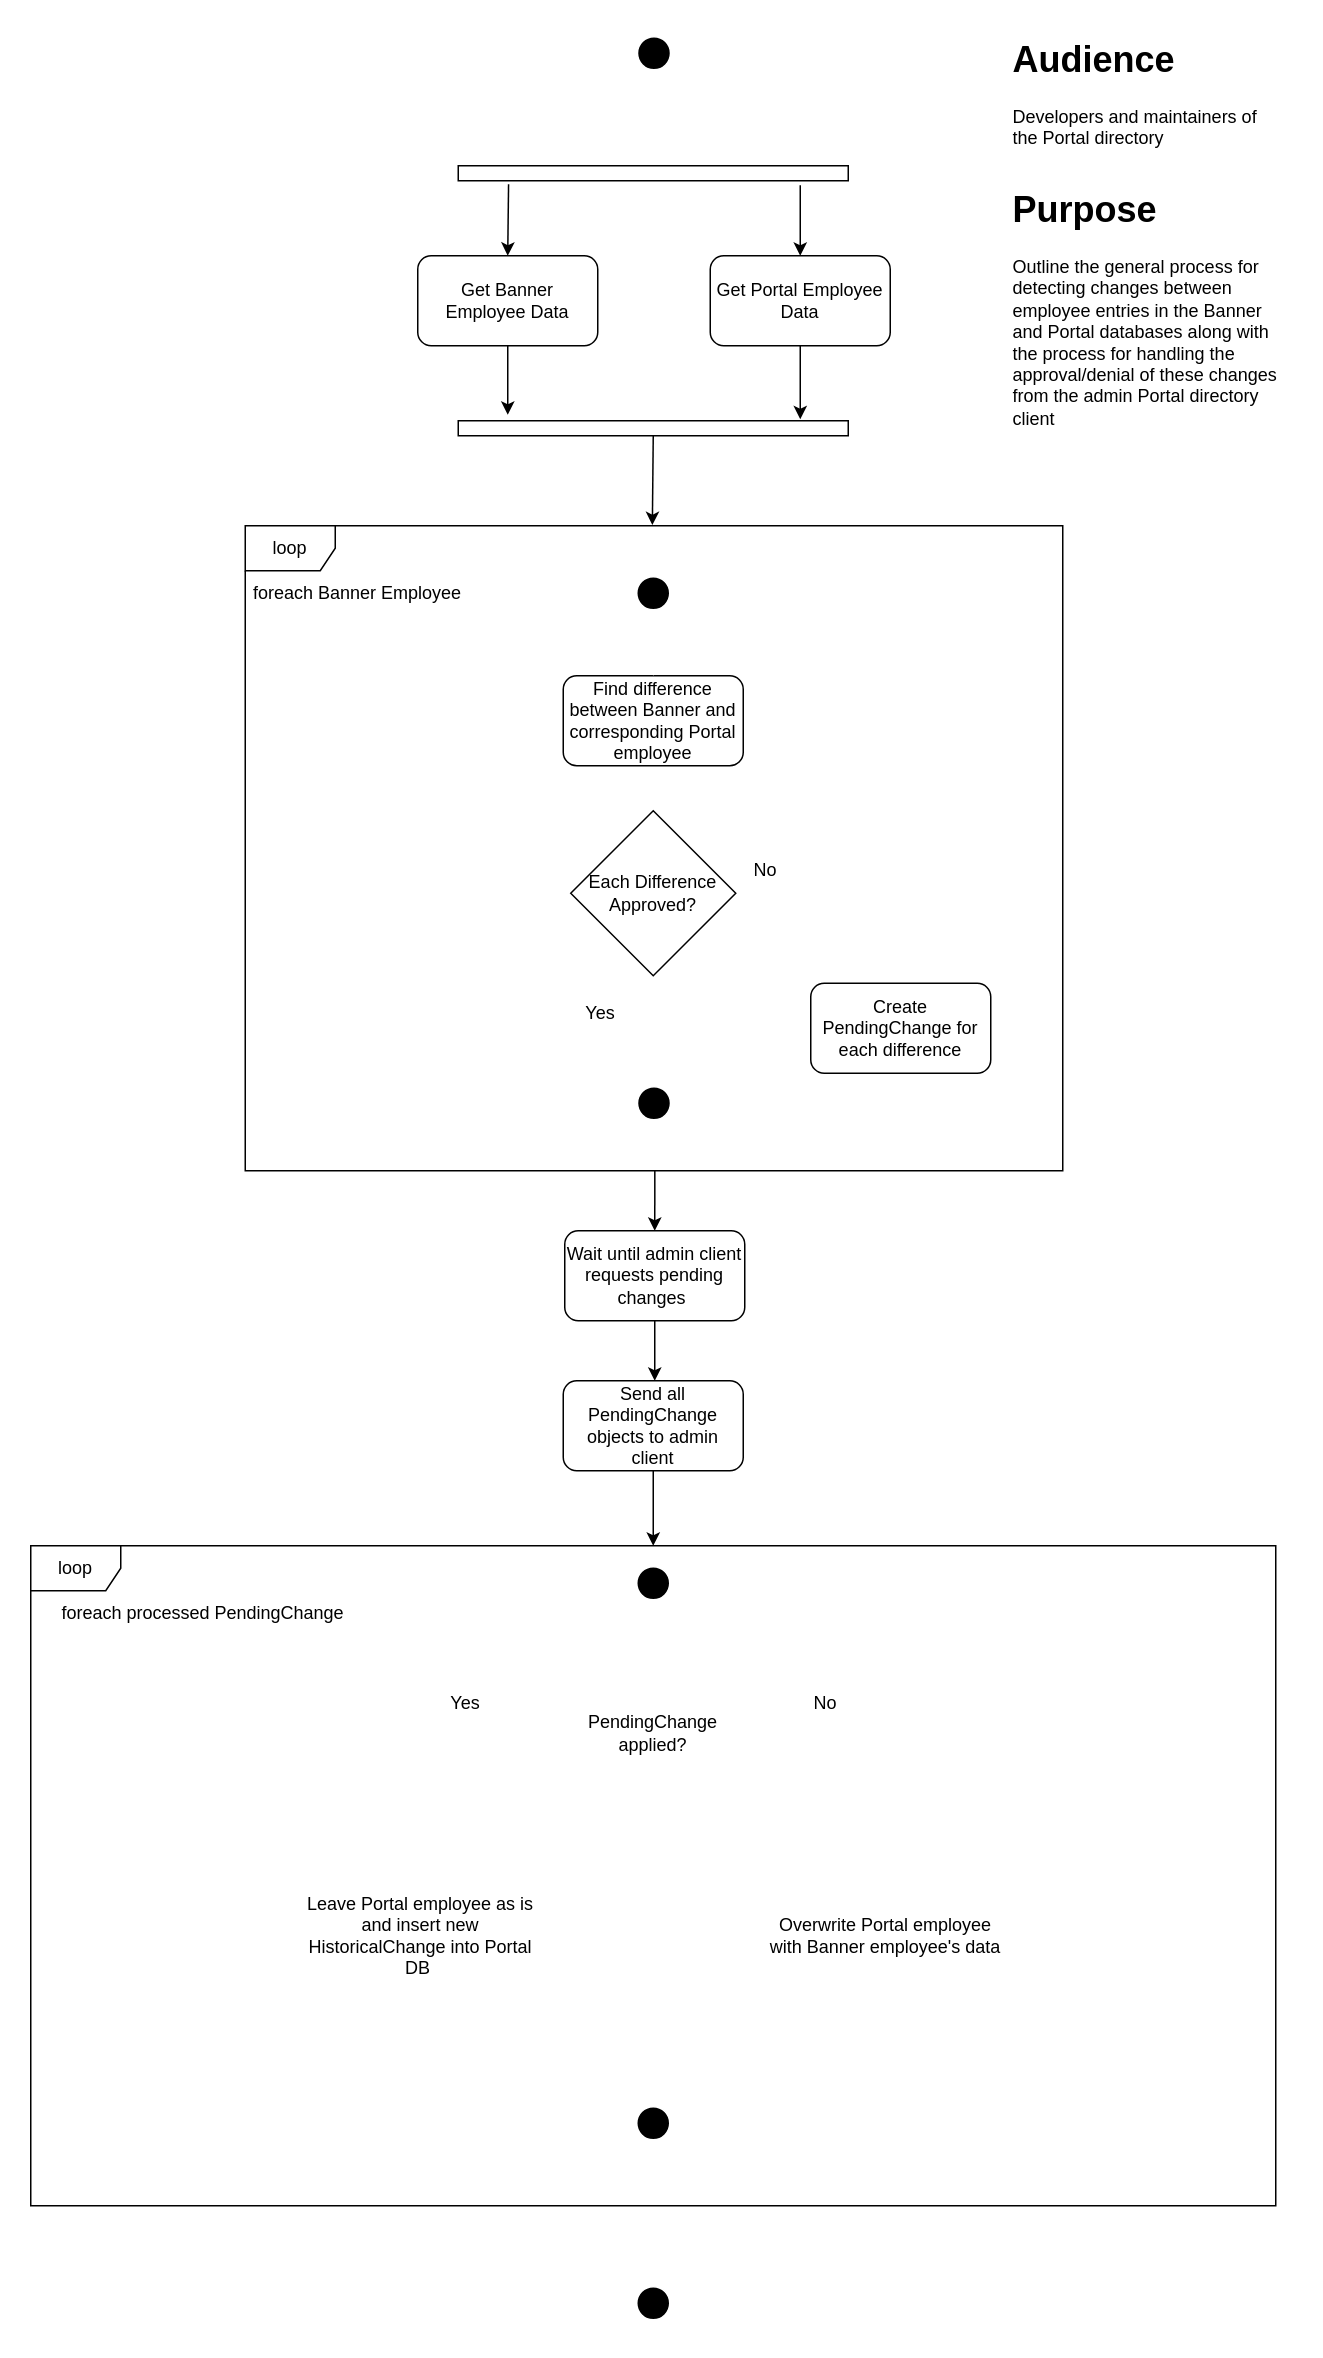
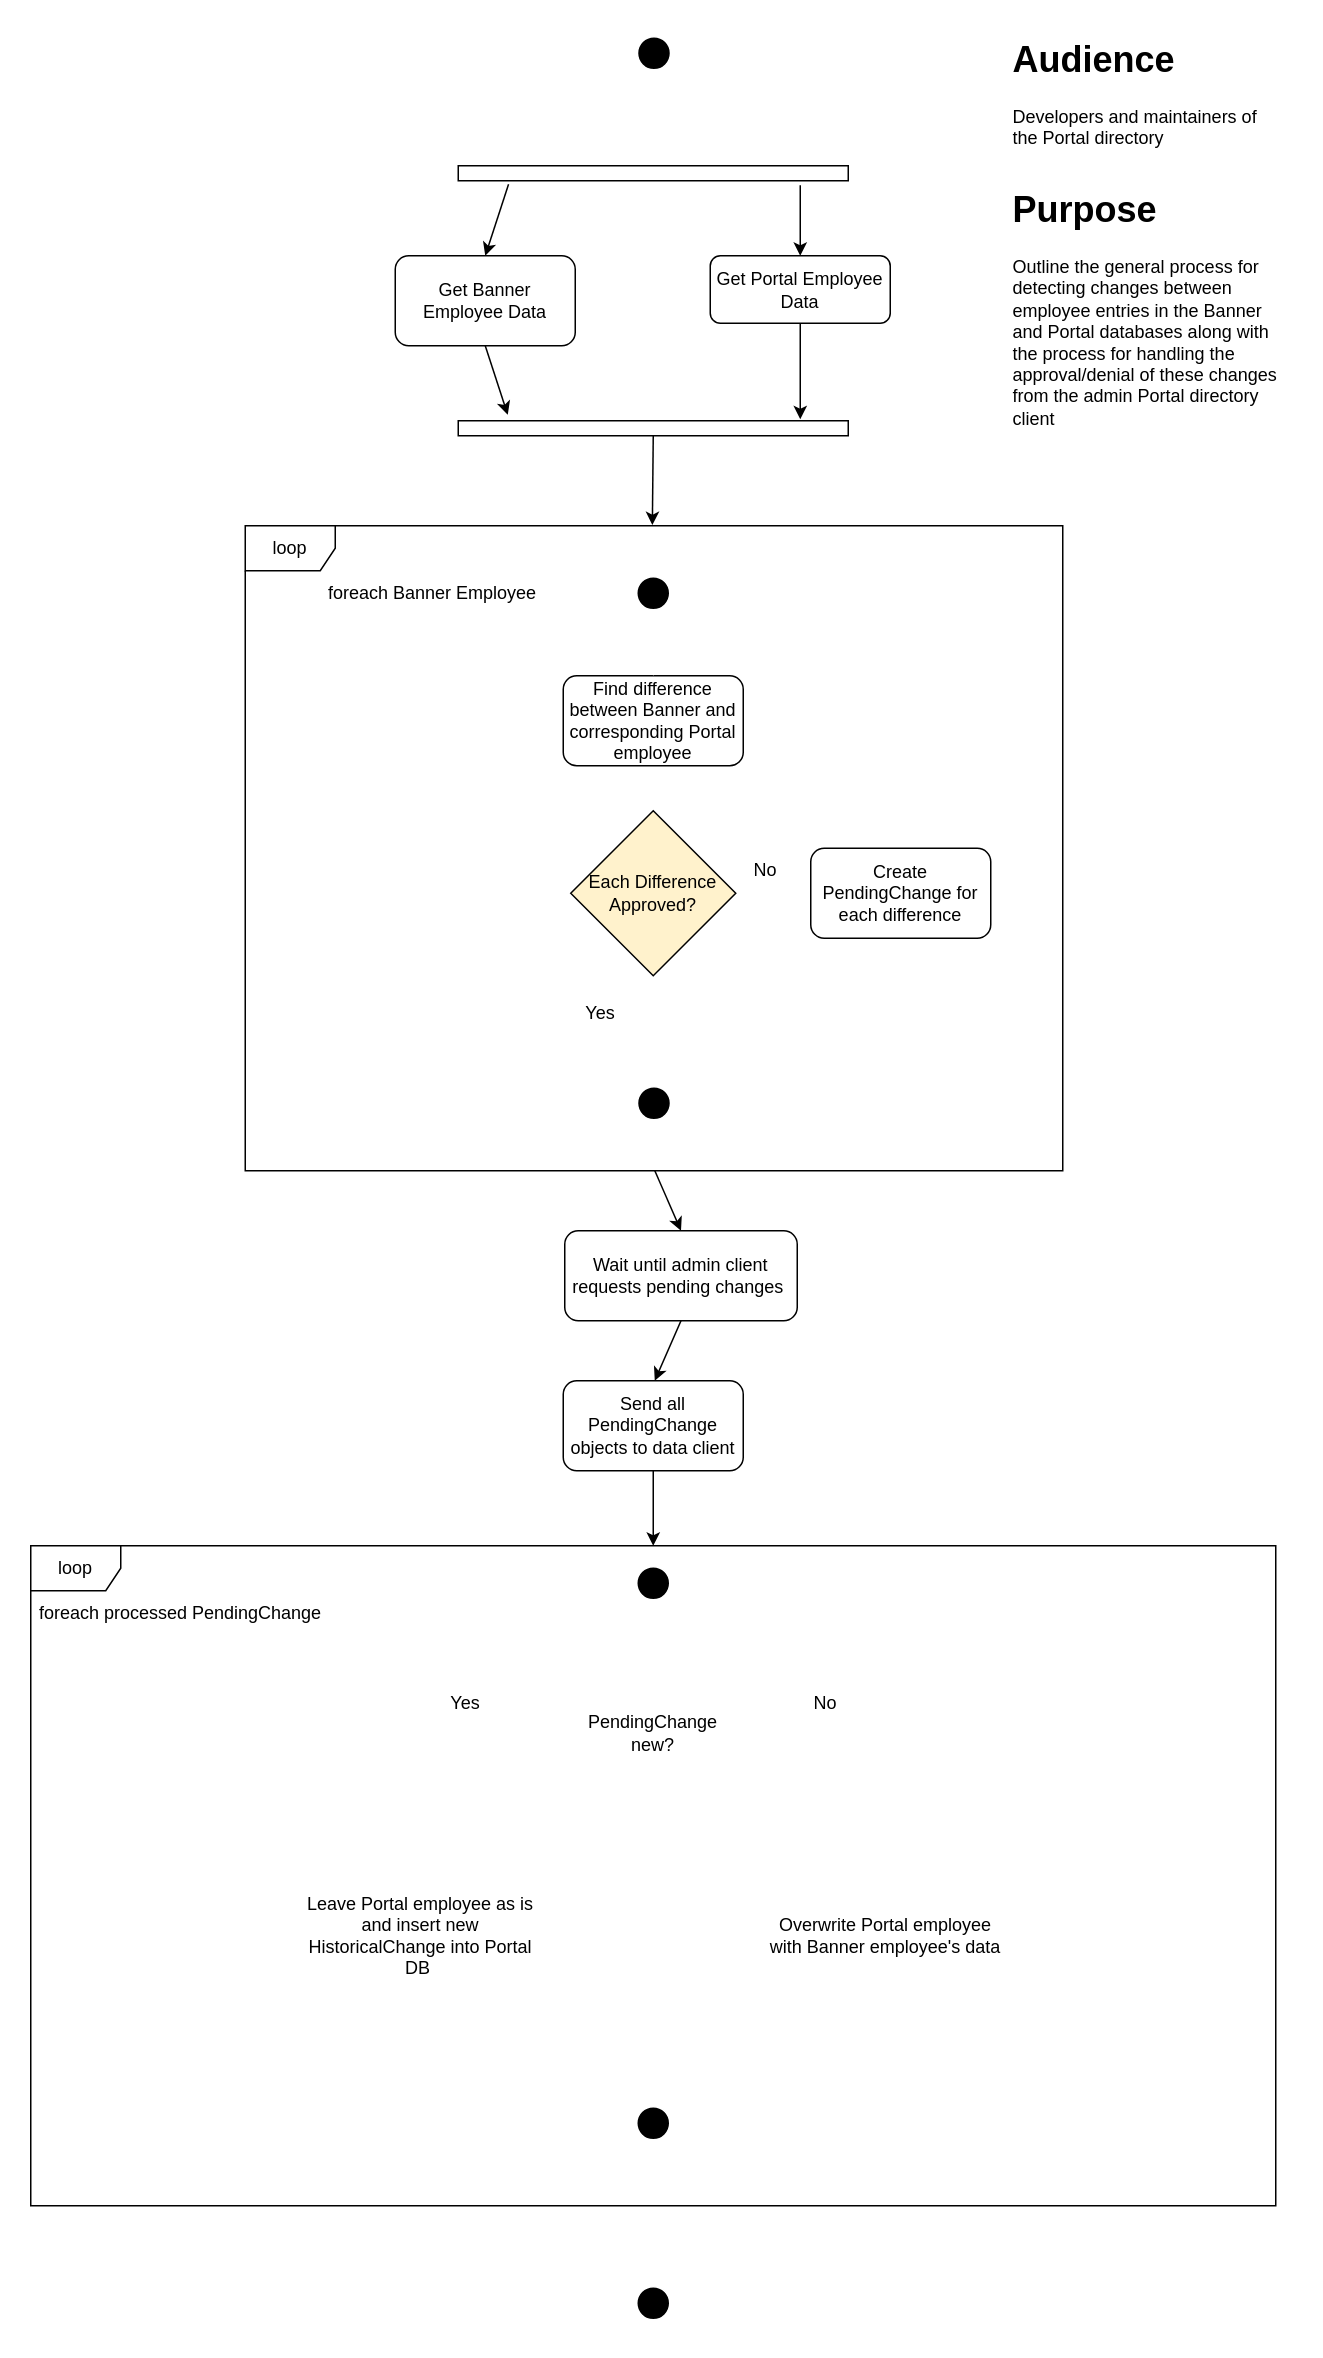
(508, 301) -> (485, 301)
(800, 301) -> (800, 290)
(358, 593) -> (433, 593)
(653, 893) -> (653, 893)
(901, 1028) -> (901, 893)
(655, 1276) -> (681, 1276)
(653, 1426) -> (653, 1426)
(203, 1613) -> (181, 1613)
(653, 1733) -> (653, 1733)
